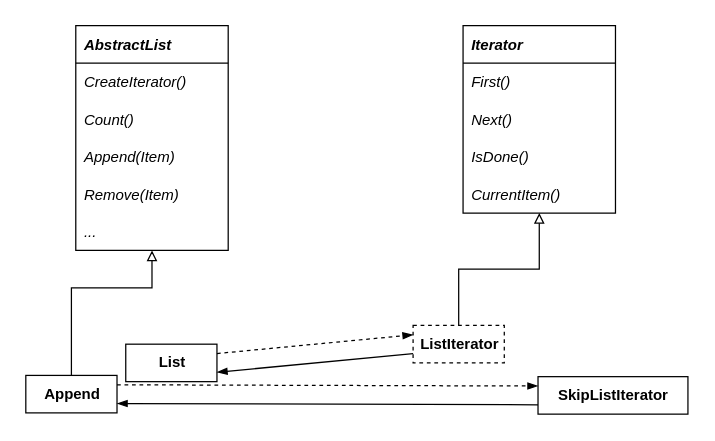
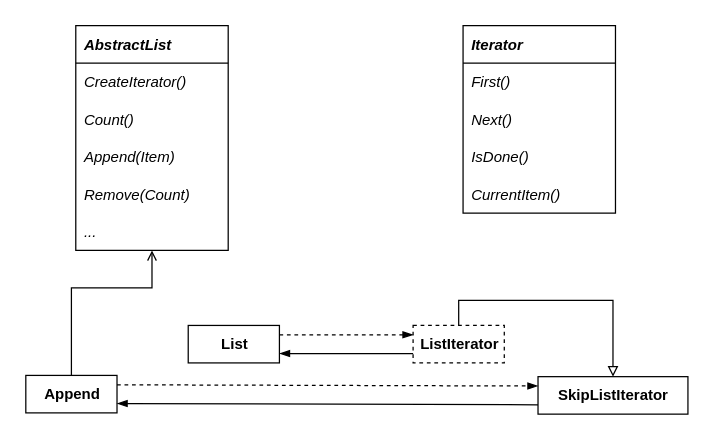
(134, 195) -> (138, 195)
(152, 262) -> (152, 258)
(506, 269) -> (568, 301)
(171, 363) -> (234, 344)
